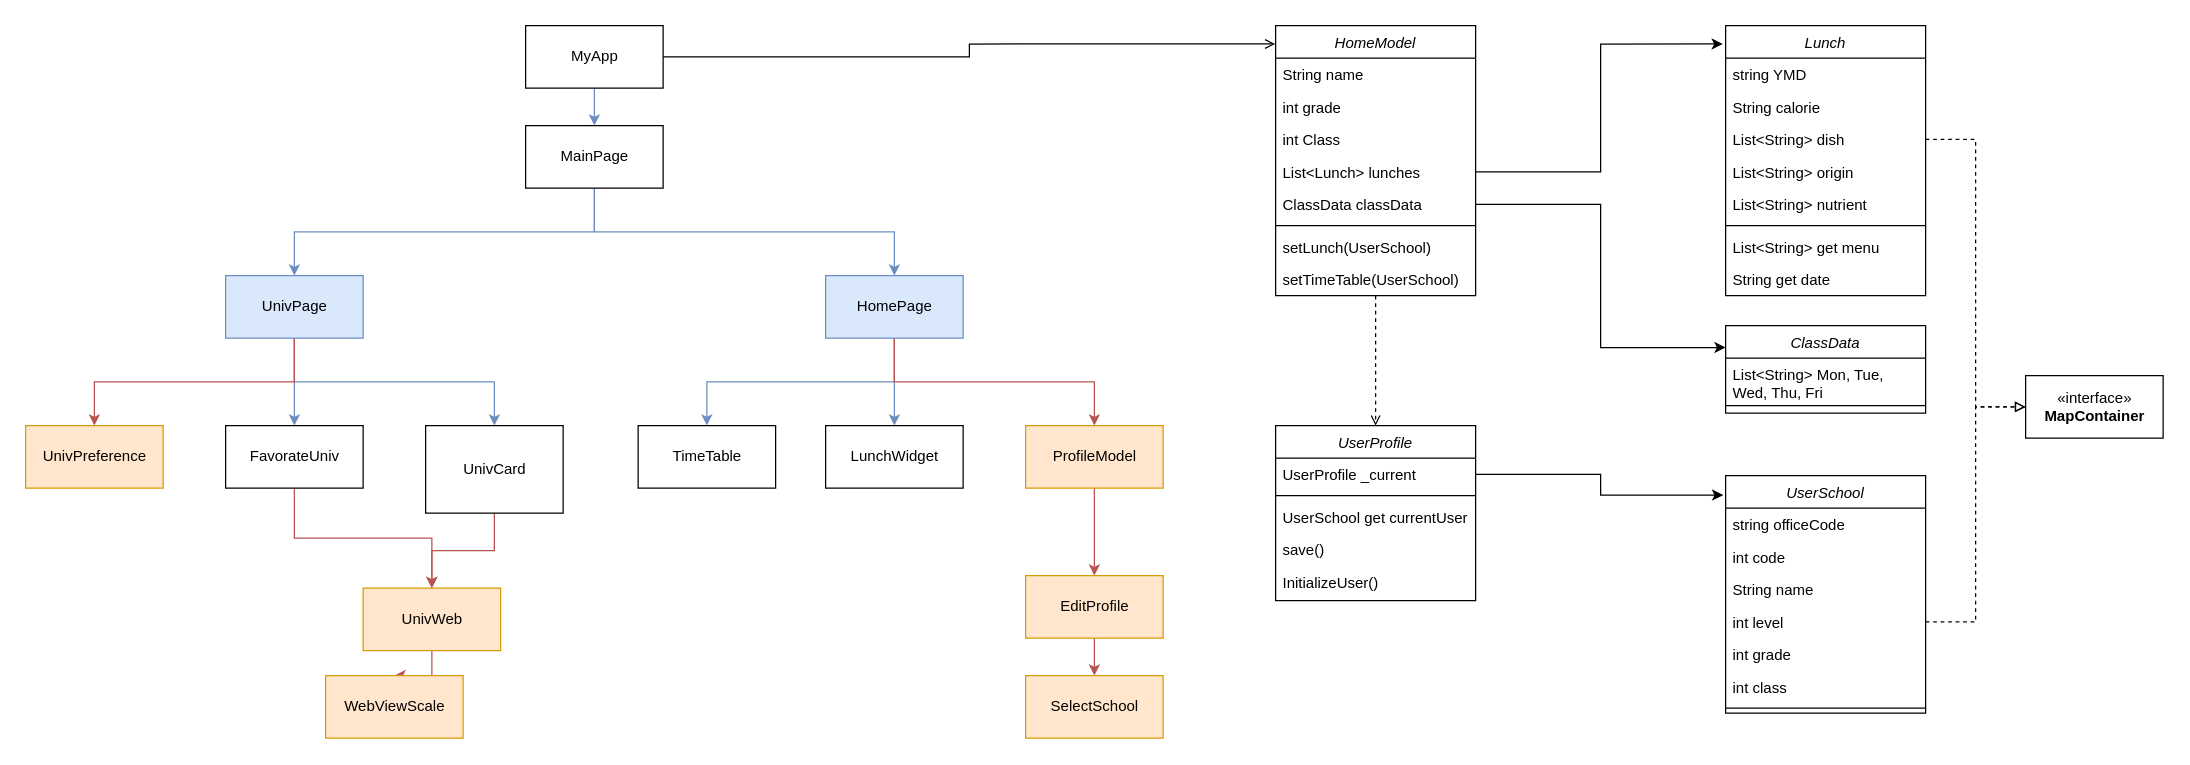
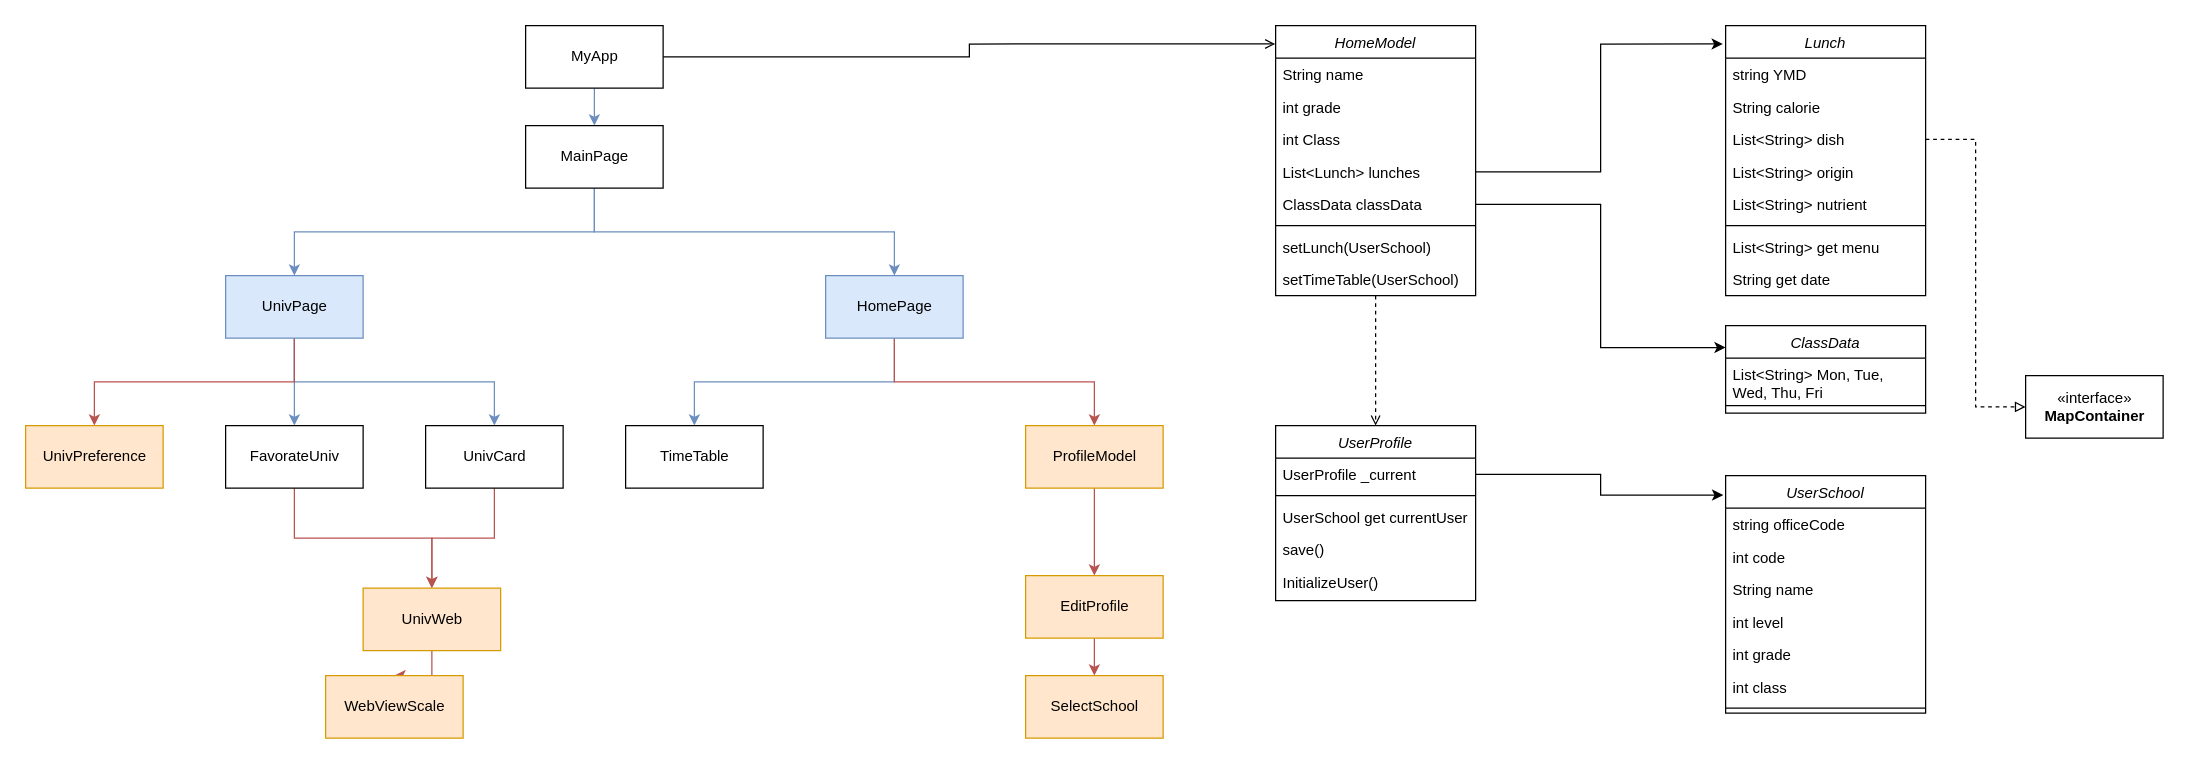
(894, 401) -> none
(707, 457) -> (694, 457)
(894, 457) -> none
(494, 469) -> (494, 457)
(1976, 540) -> none
